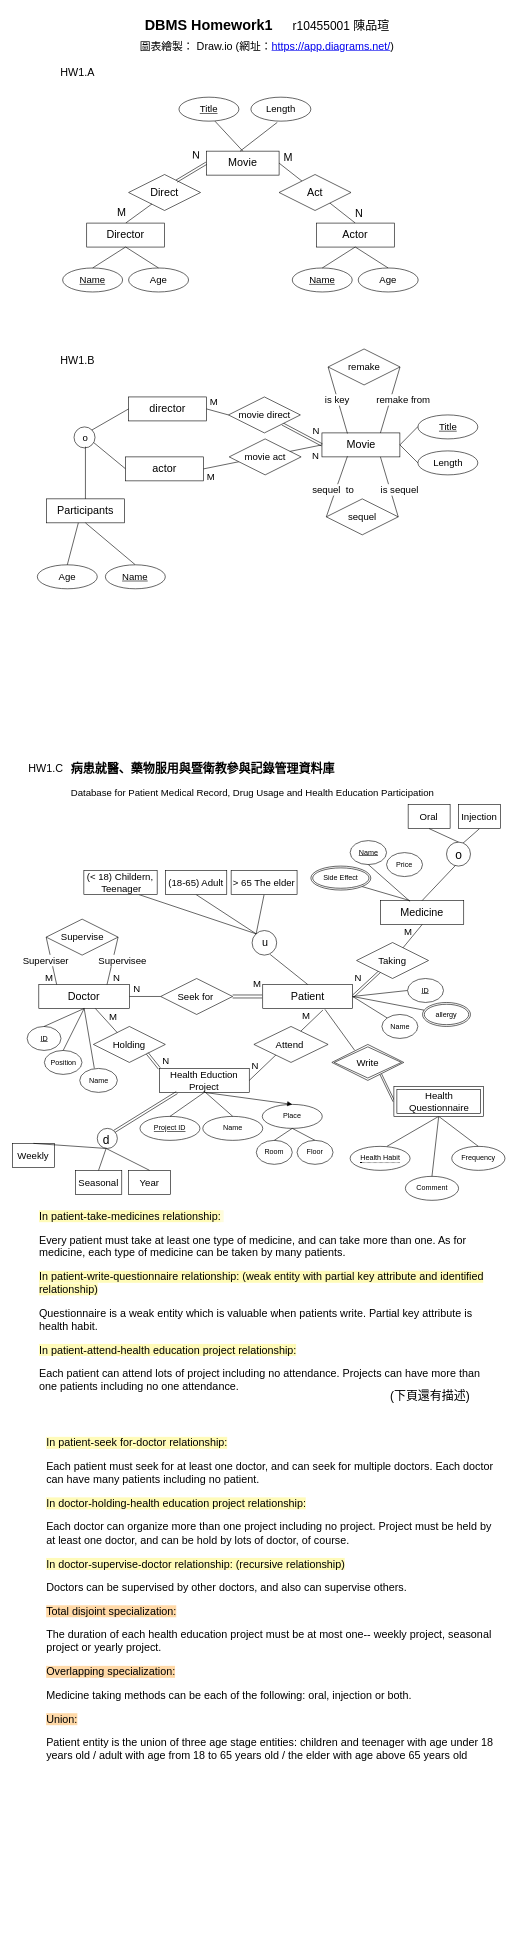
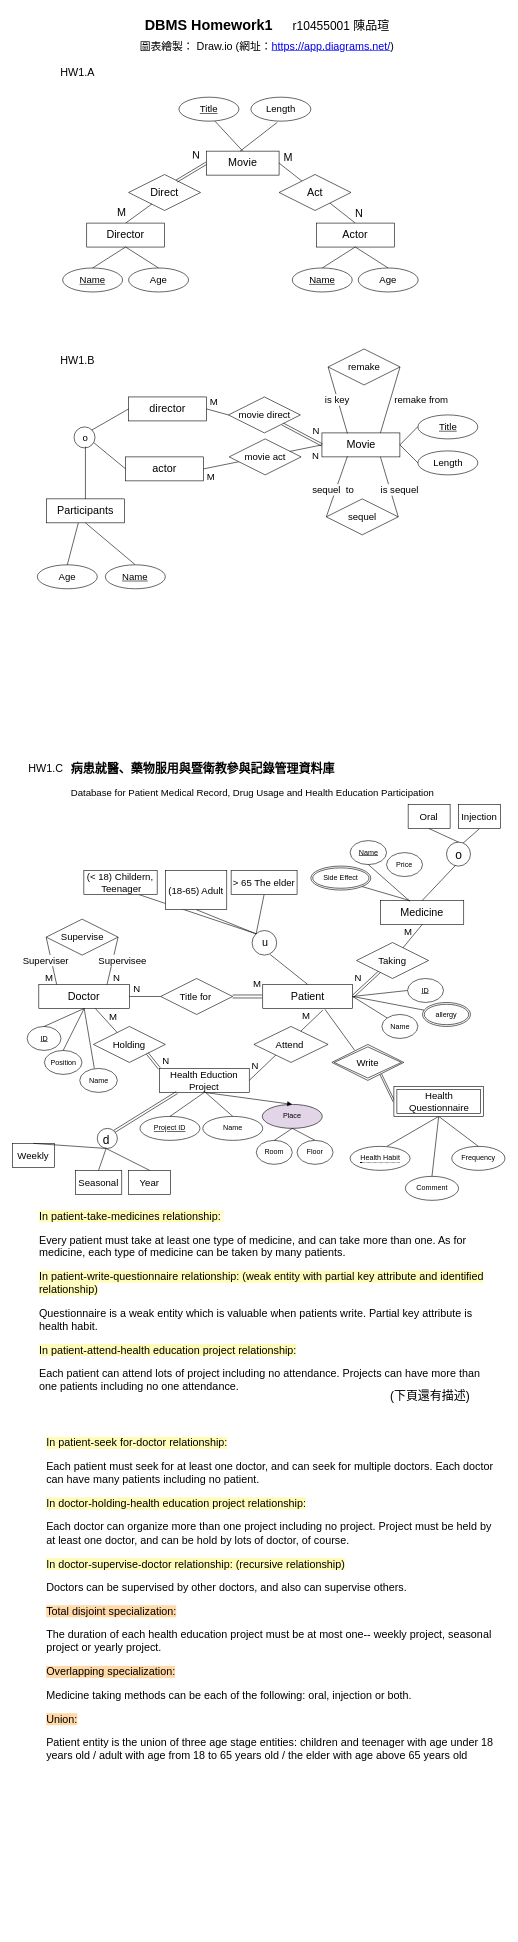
(404, 399) -> (422, 399)
(196, 882) -> (196, 890)
(197, 996) -> (197, 996)
(293, 1116) -> (293, 1116)
